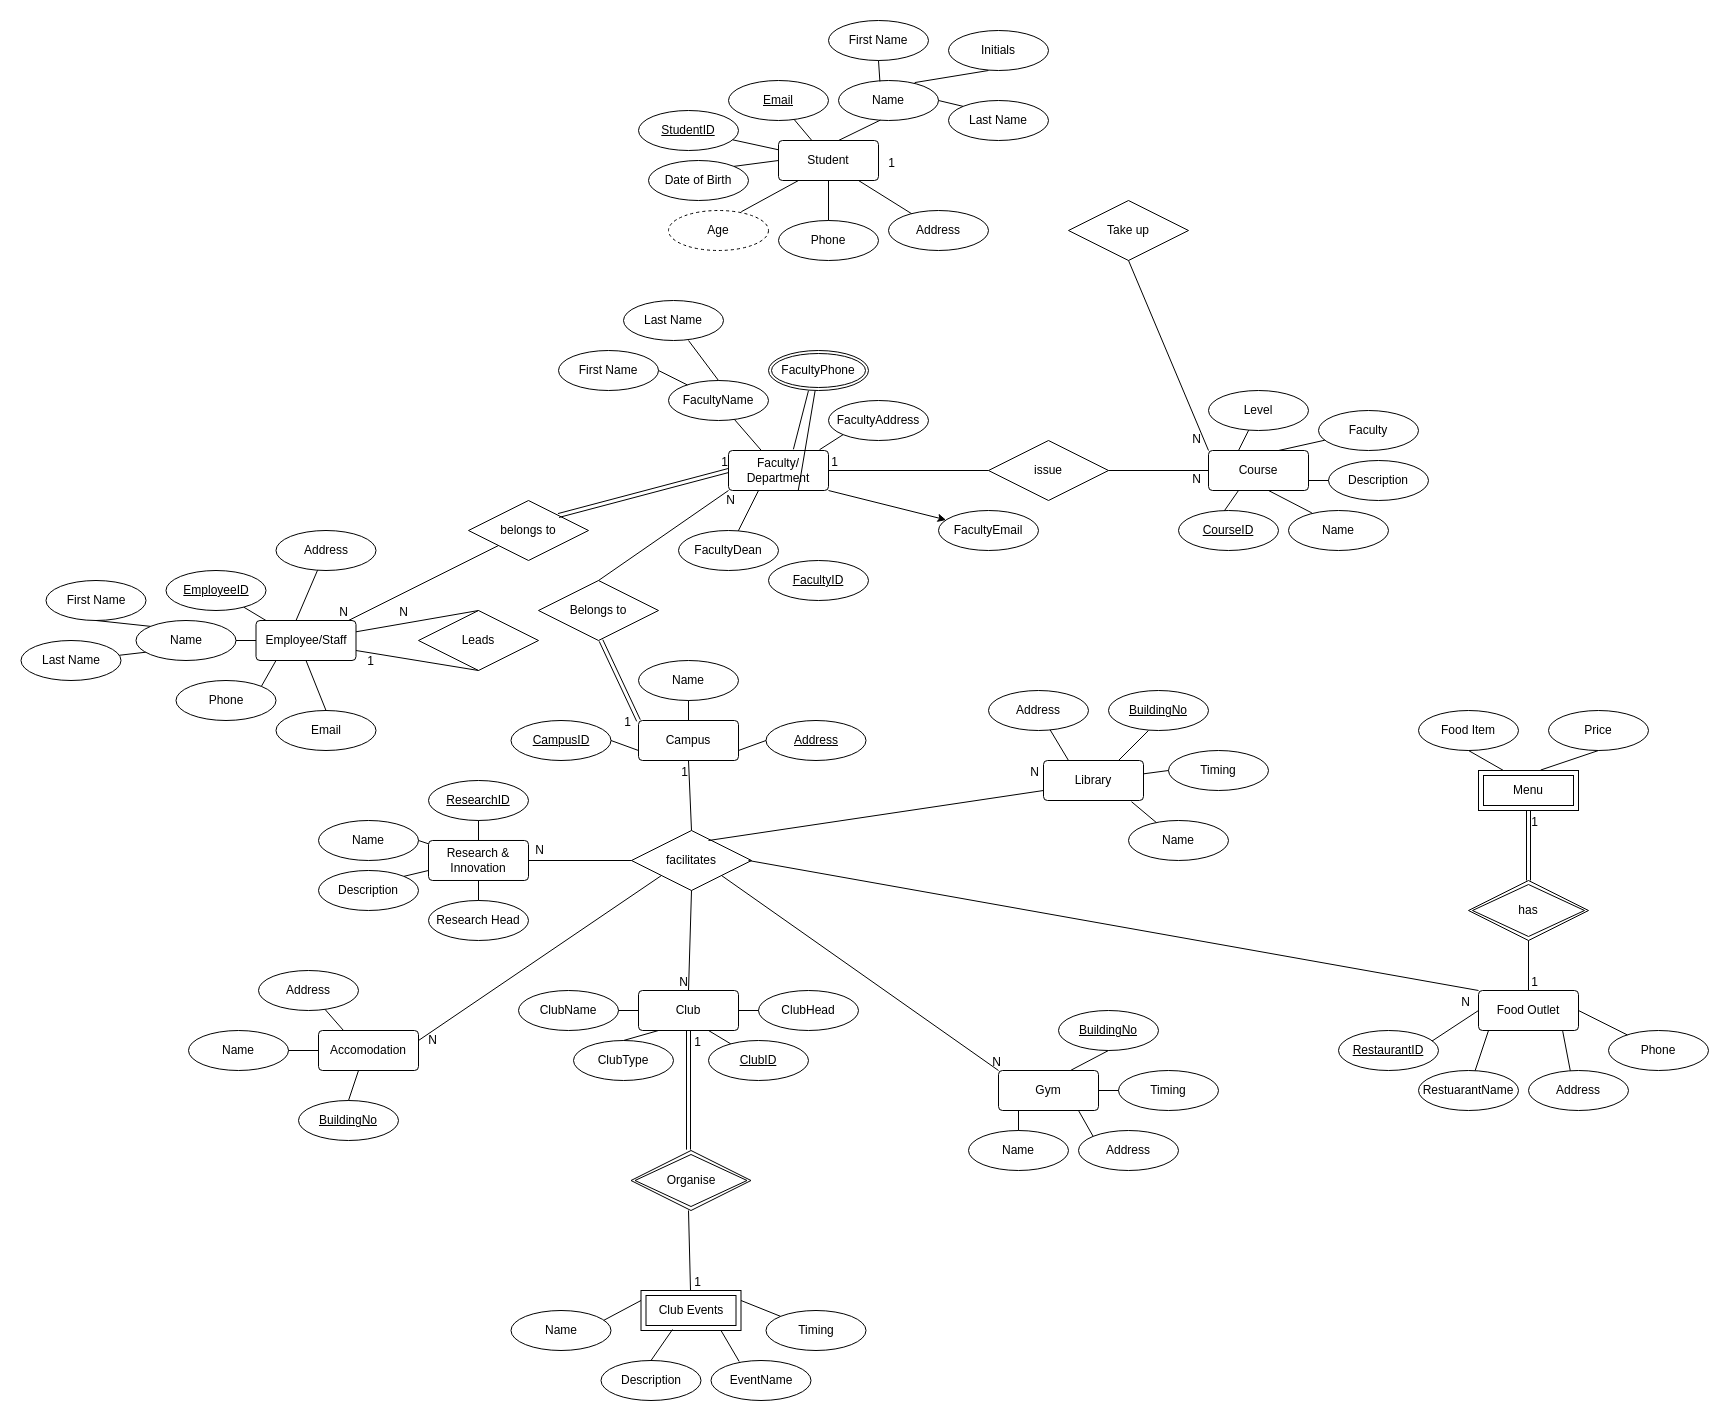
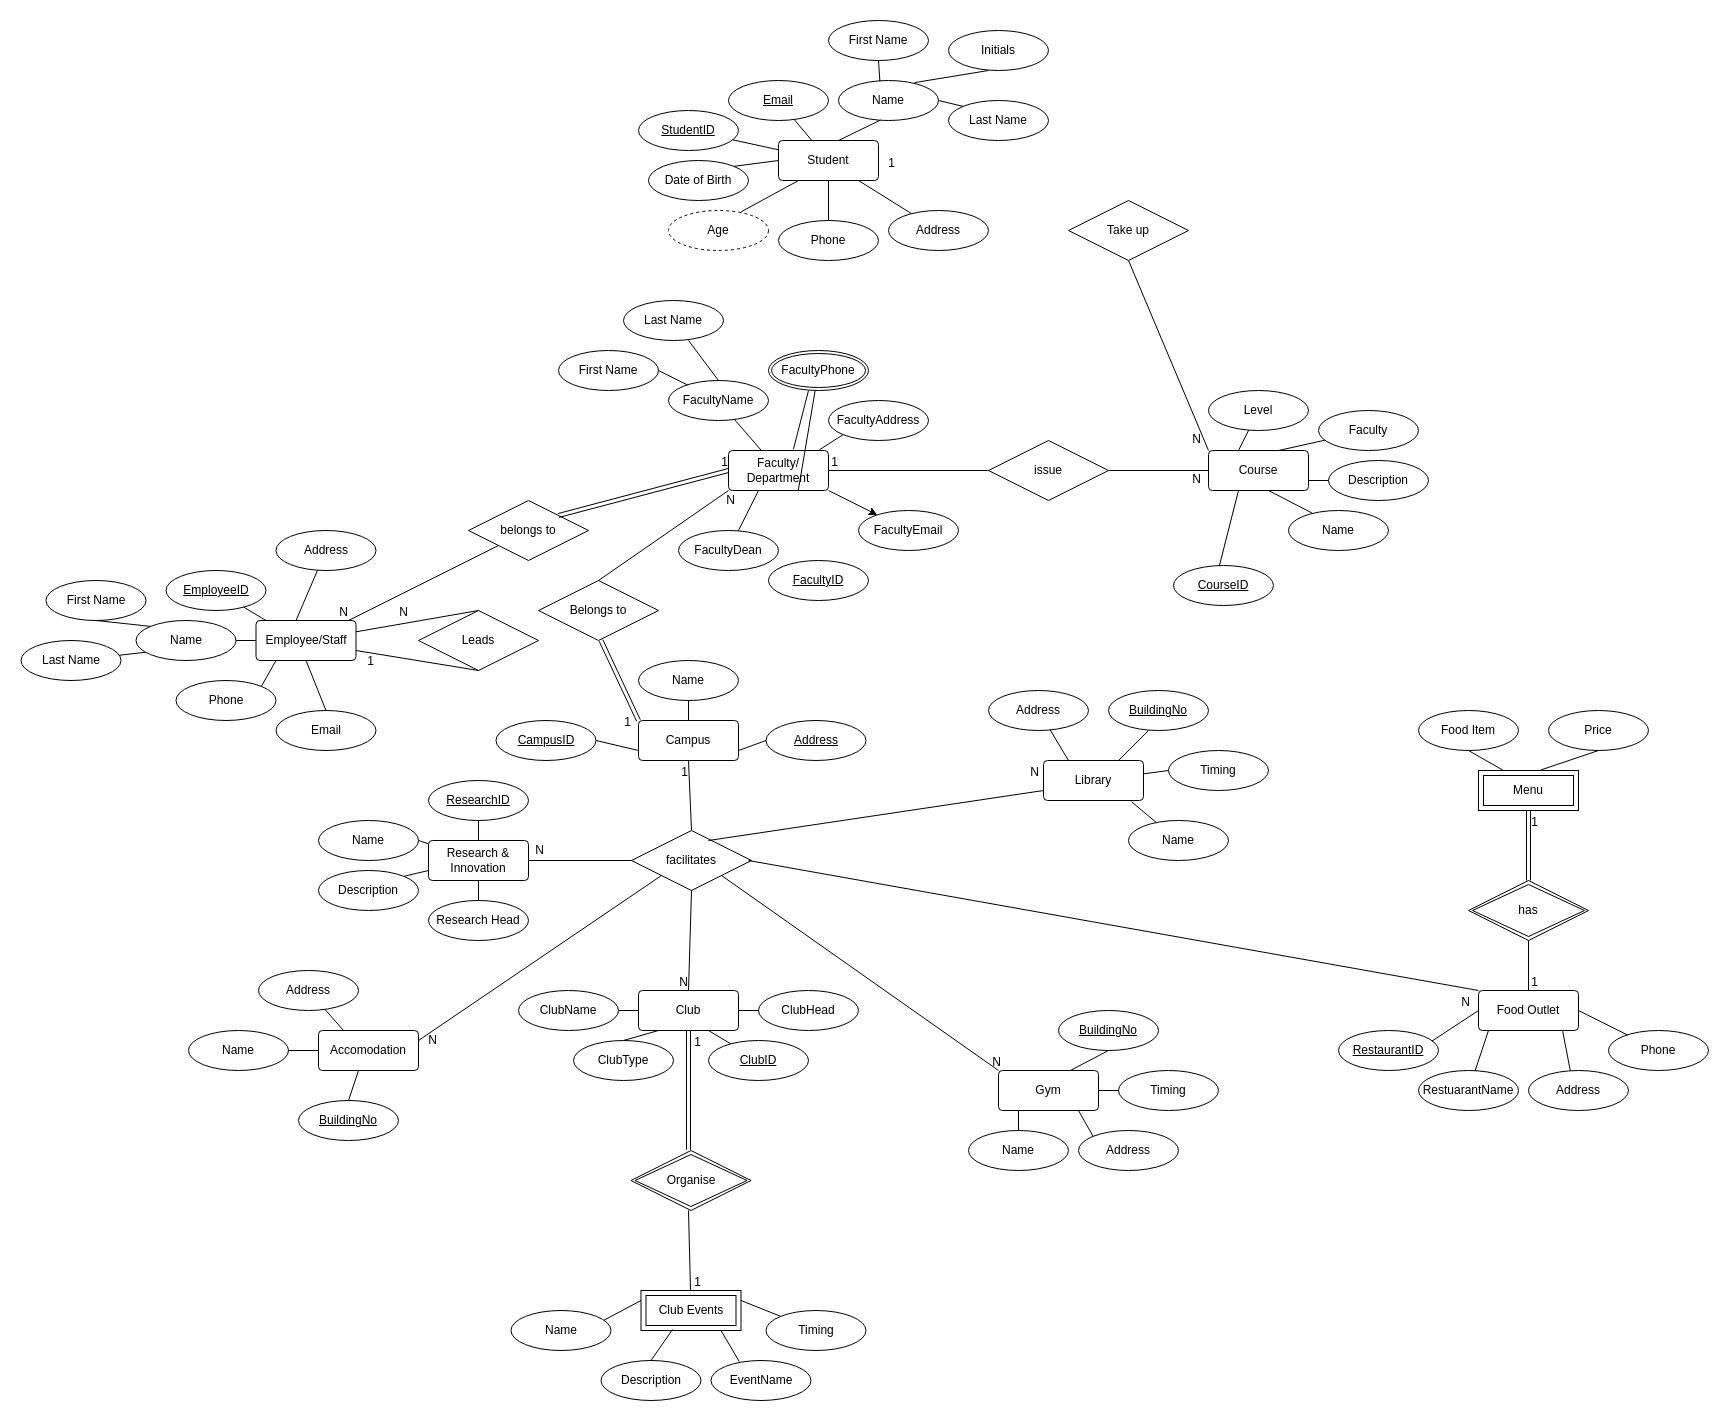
(989, 531) -> (909, 531)
(1229, 531) -> (1224, 586)
(561, 741) -> (546, 741)
